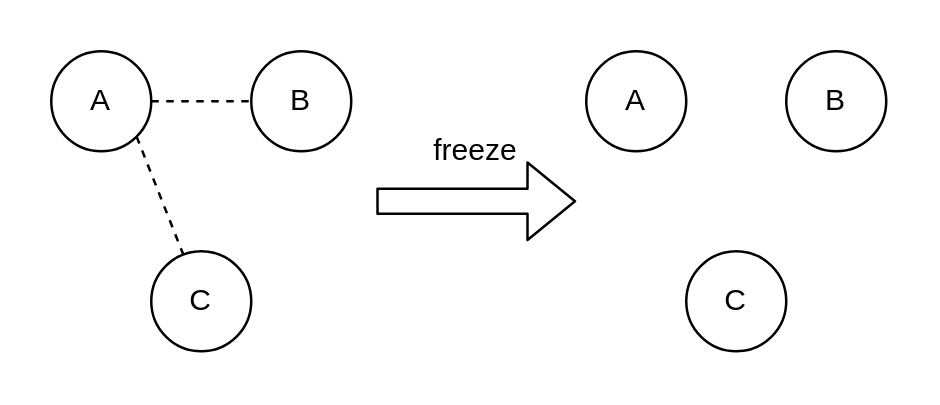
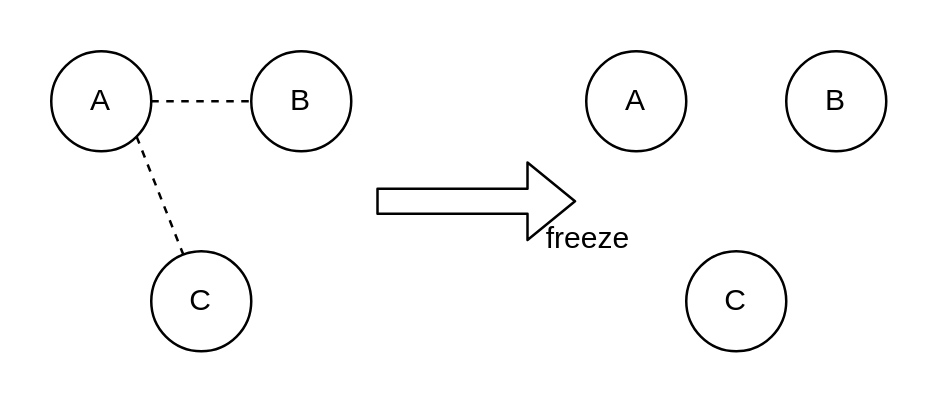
(476, 151) -> (589, 239)
